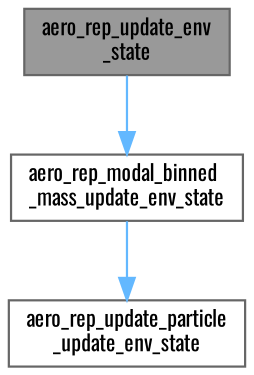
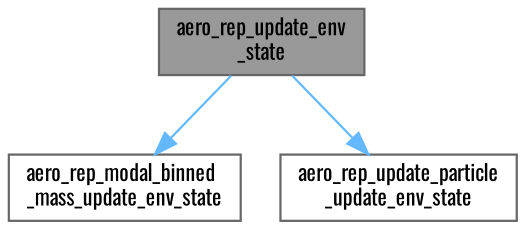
(127, 249) -> (322, 107)
